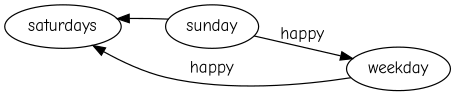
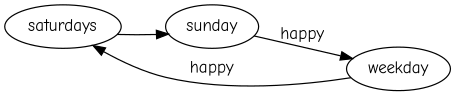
(149, 19) -> (137, 35)
